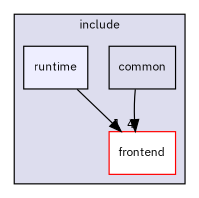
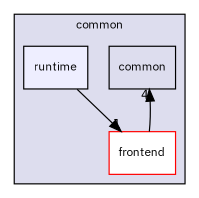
(100, 26) -> (100, 26)
(134, 104) -> (150, 116)
